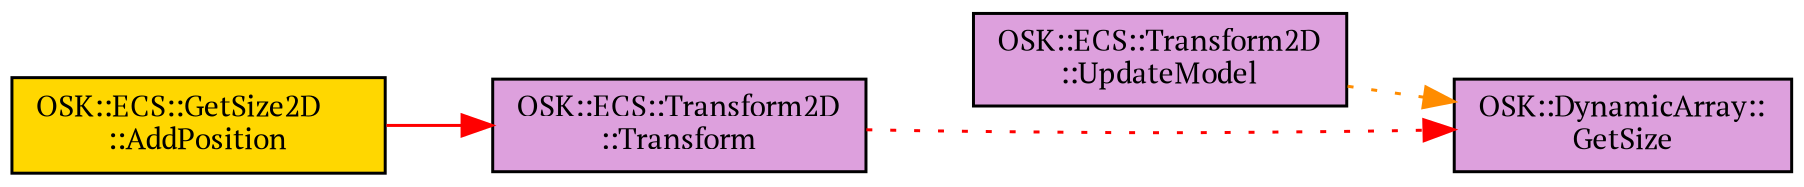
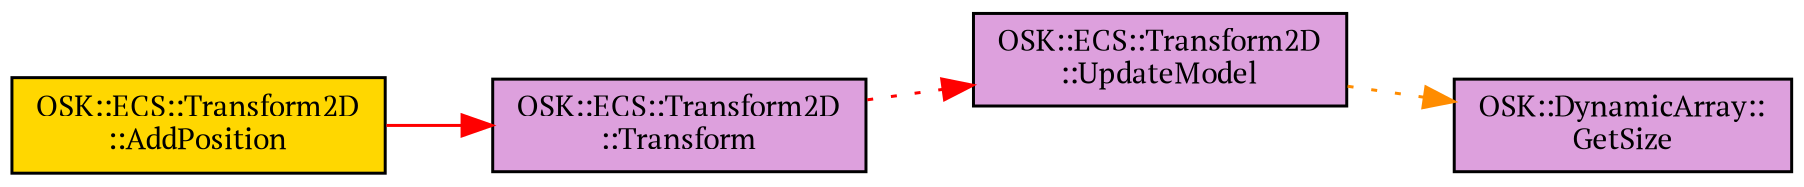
(199, 125) -> (199, 125)
(1145, 133) -> (905, 95)
